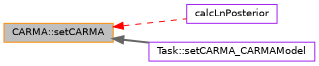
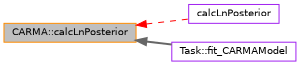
(59, 33) -> (70, 33)
(232, 52) -> (234, 52)
